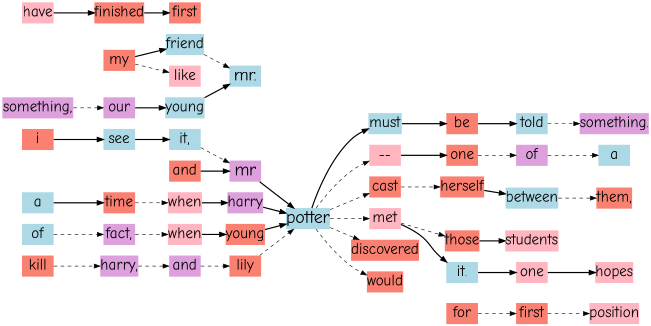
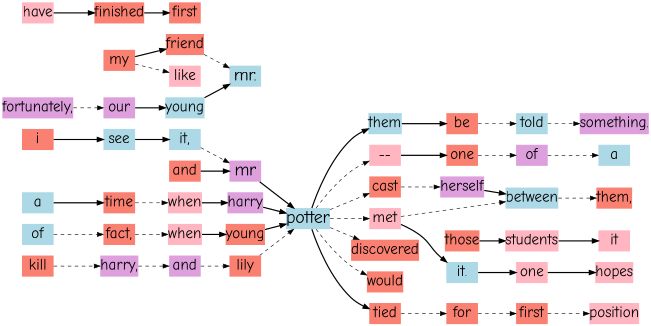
(185, 45) -> (185, 45)
(38, 108) -> (38, 108)
(385, 124) -> (385, 124)
(494, 124) -> (494, 124)
(462, 187) -> (462, 187)
(420, 229) -> (450, 210)
(119, 234) -> (119, 234)
none -> (614, 241)
none -> (385, 314)
